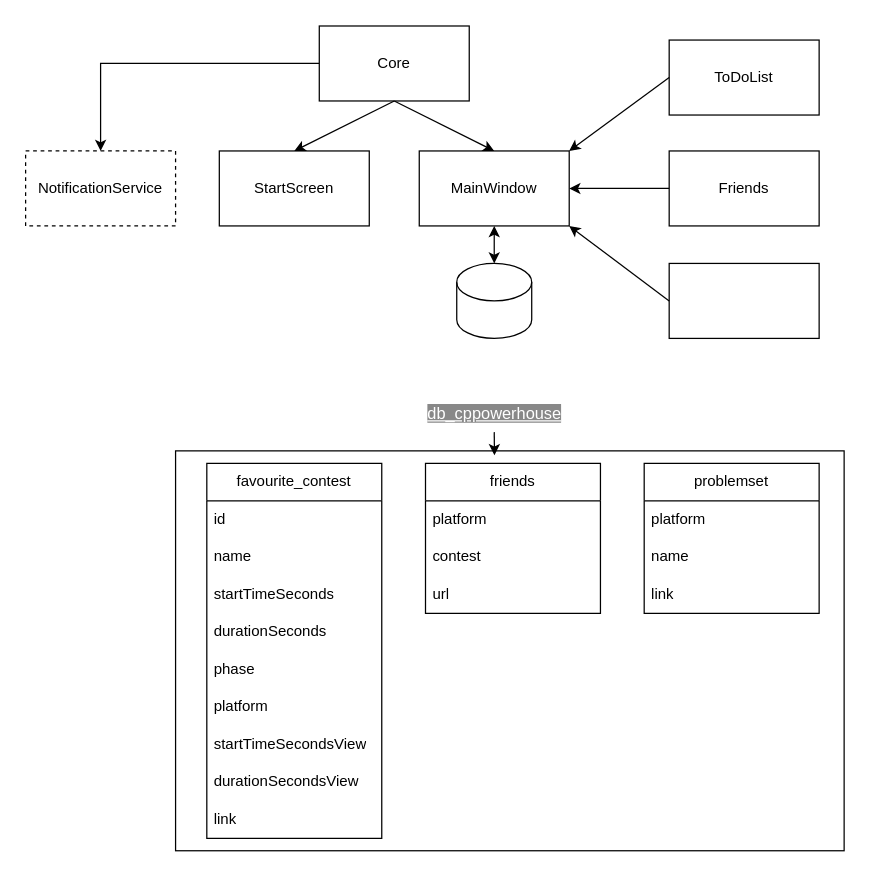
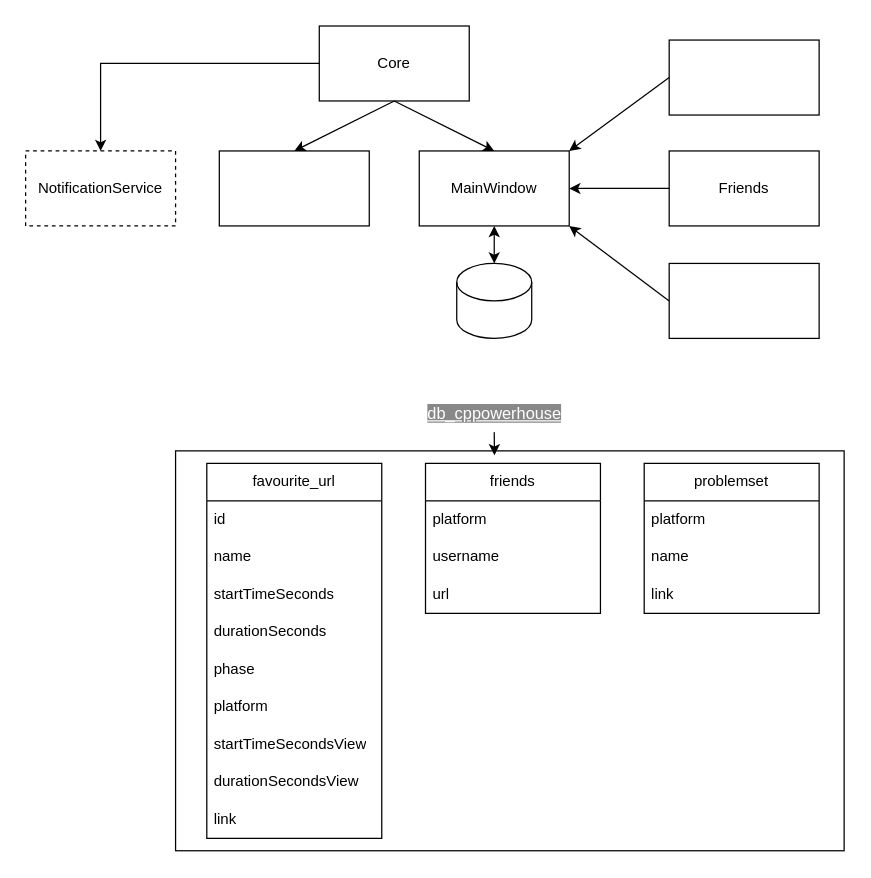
(744, 77) -> none
(294, 188) -> none
(294, 482) -> (294, 482)
(463, 557) -> (467, 557)
